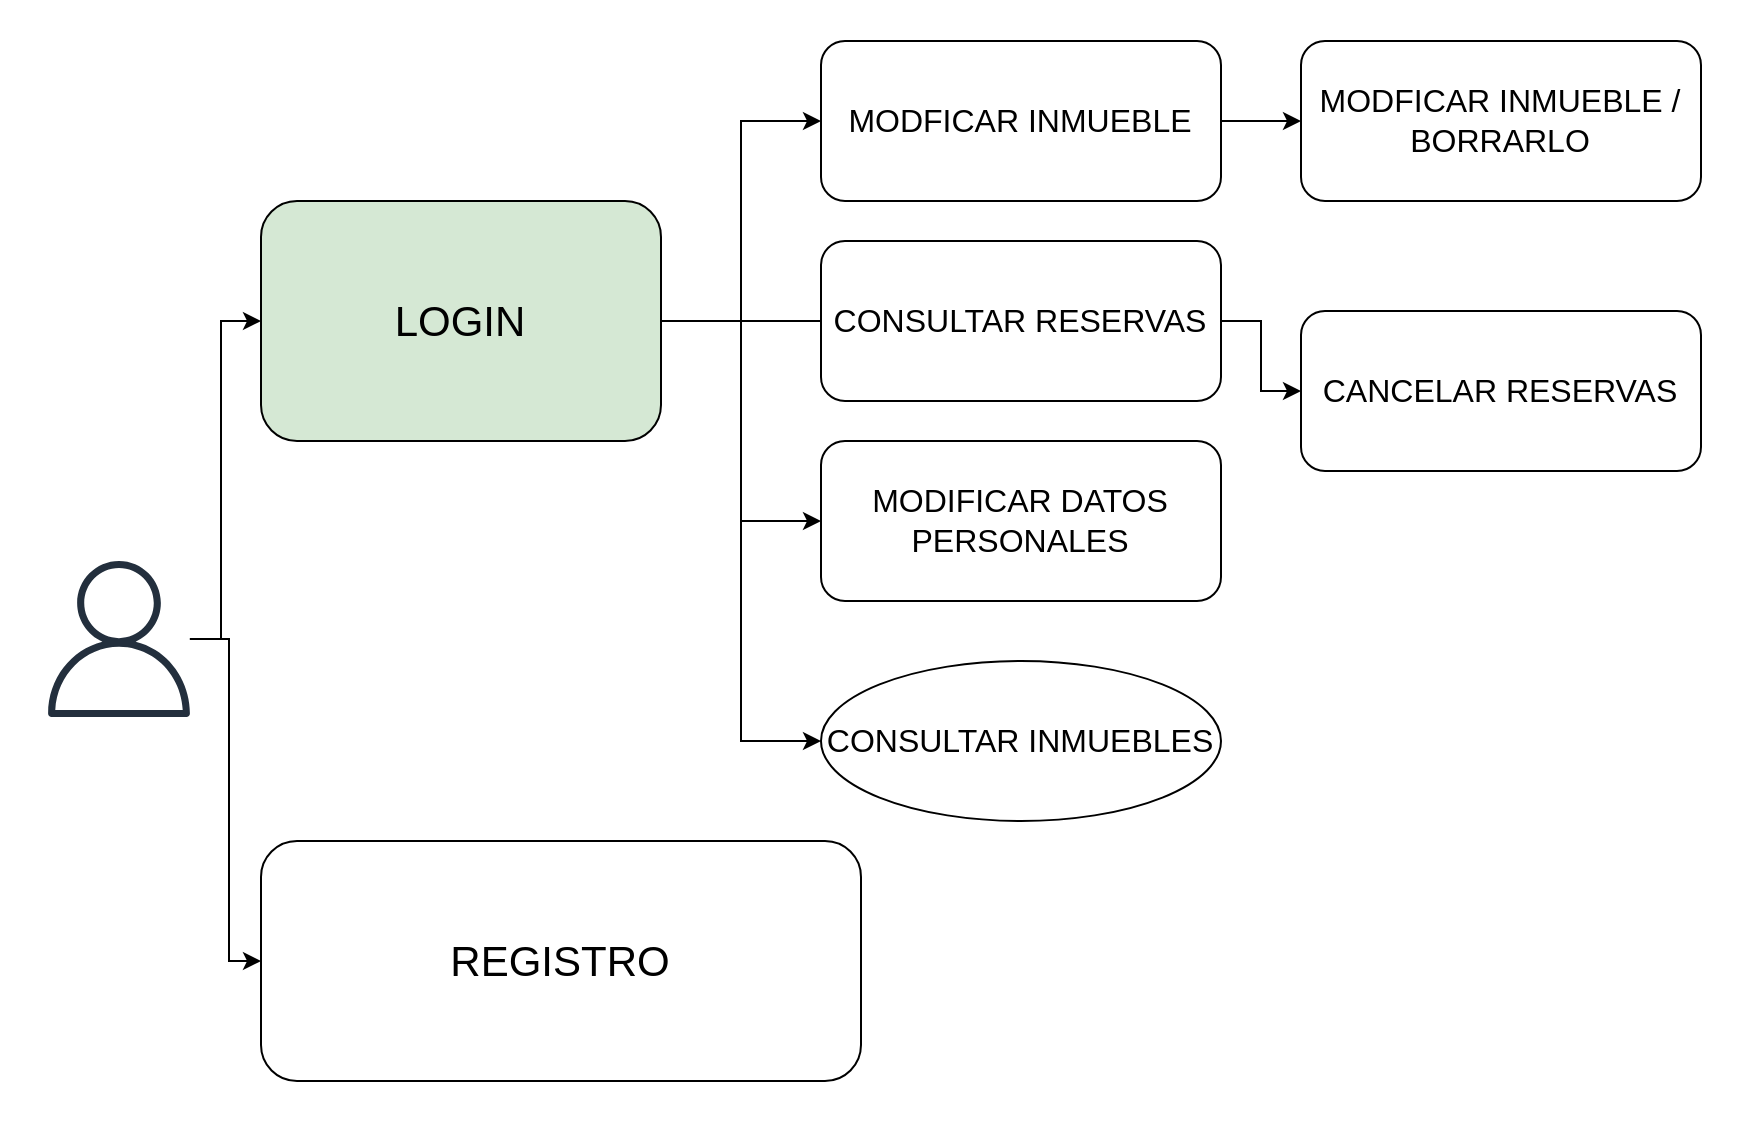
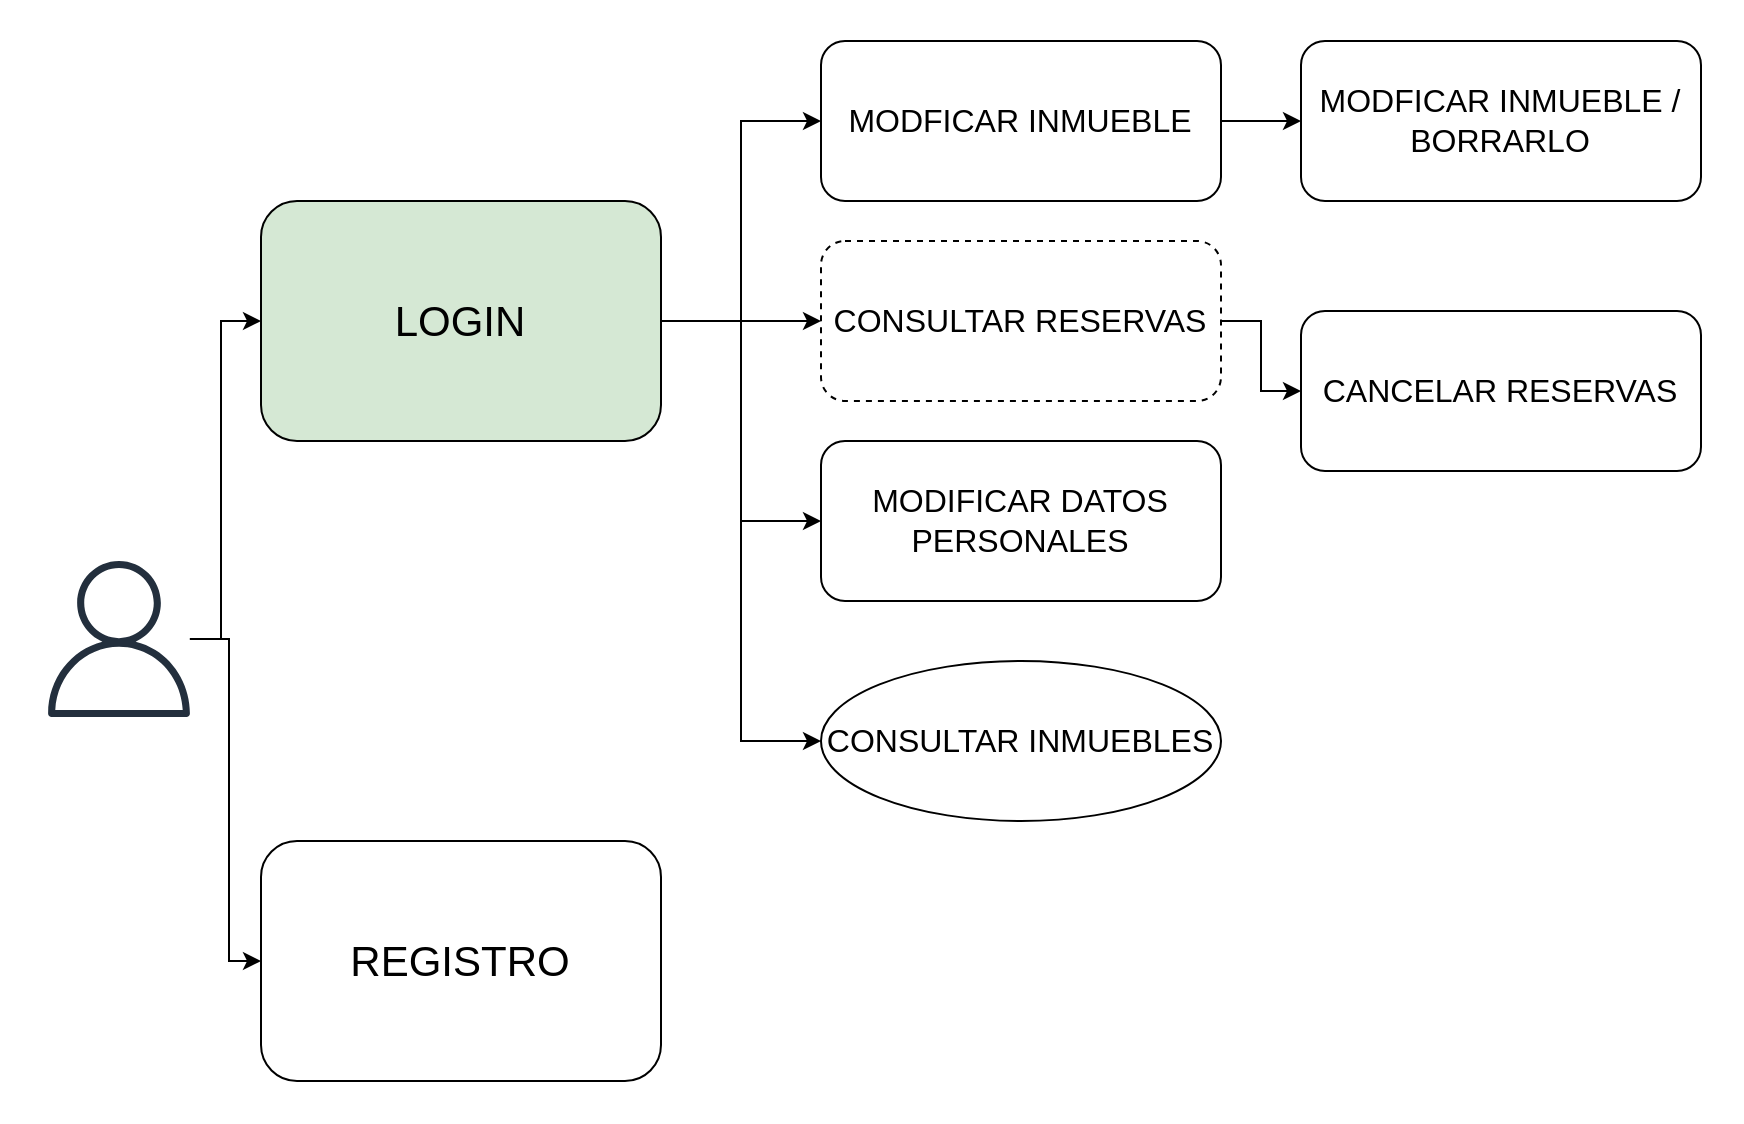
(812, 321) -> (806, 321)
(1021, 321) -> (1021, 321)
(561, 961) -> (461, 961)
